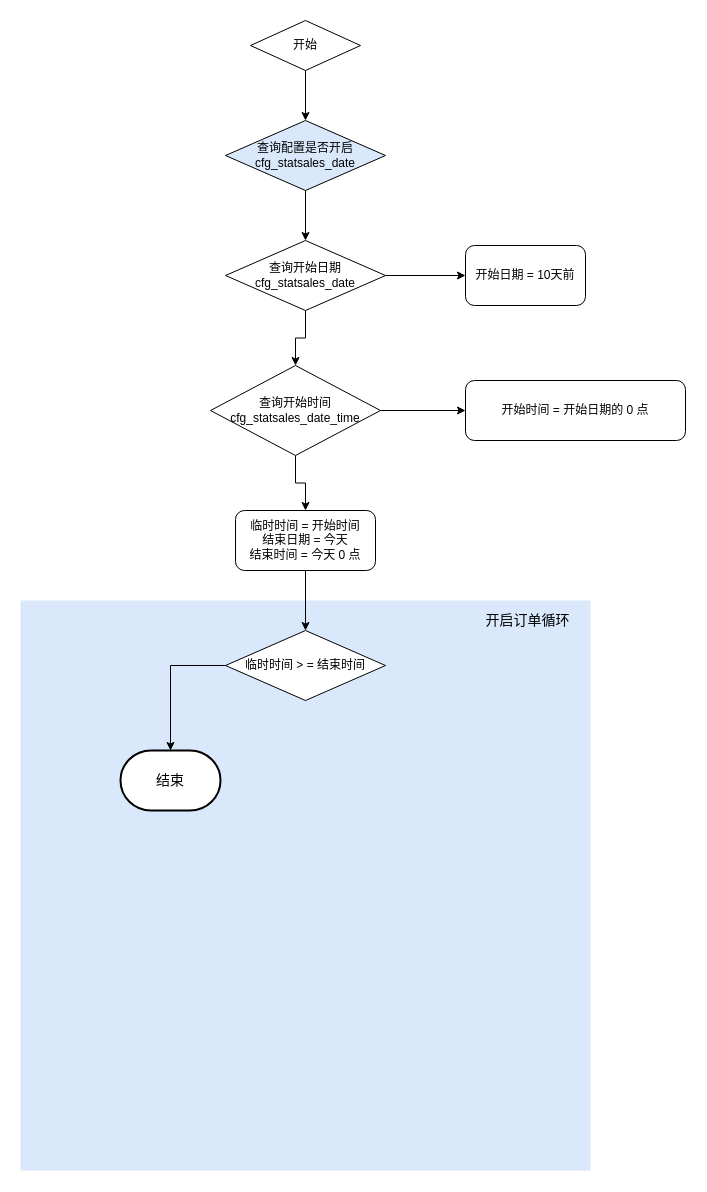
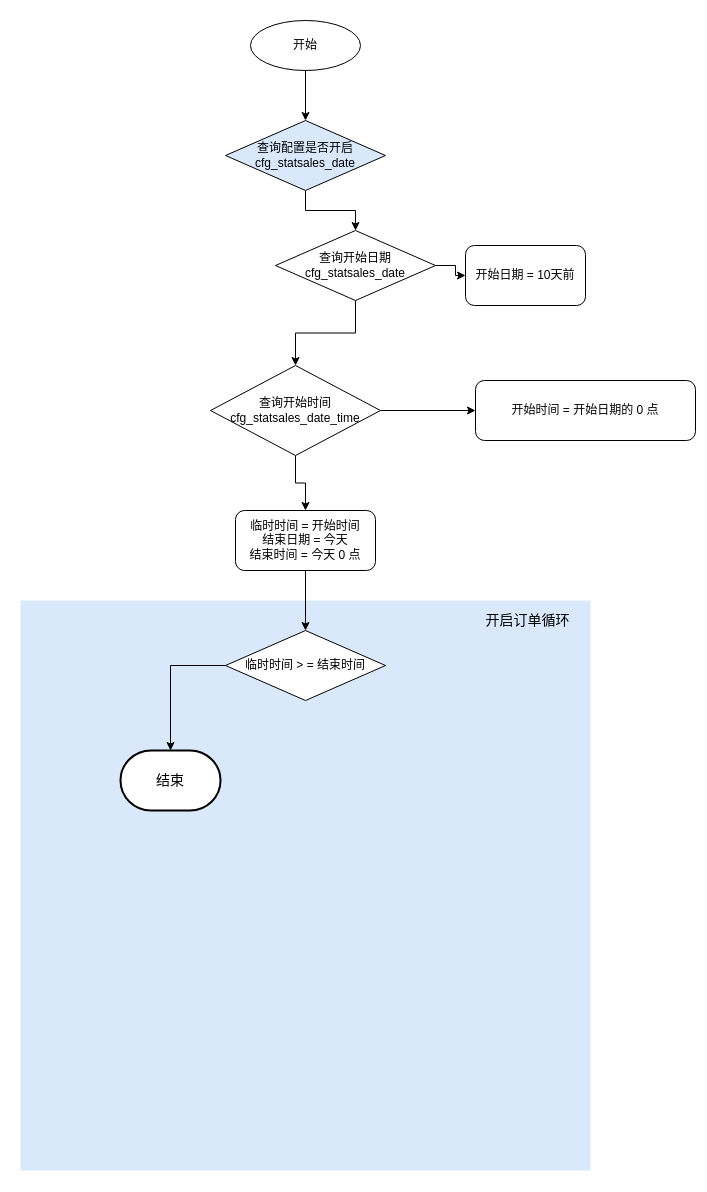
(306, 46) -> (306, 46)
(306, 276) -> (356, 266)
(576, 411) -> (586, 411)
